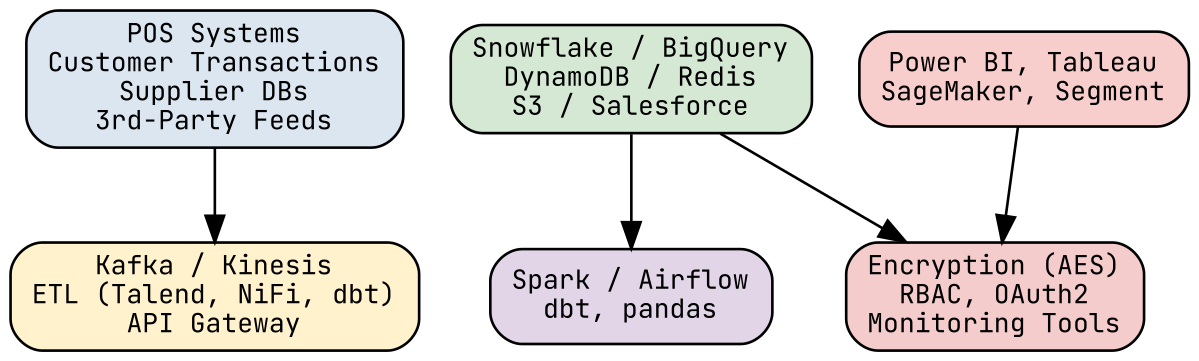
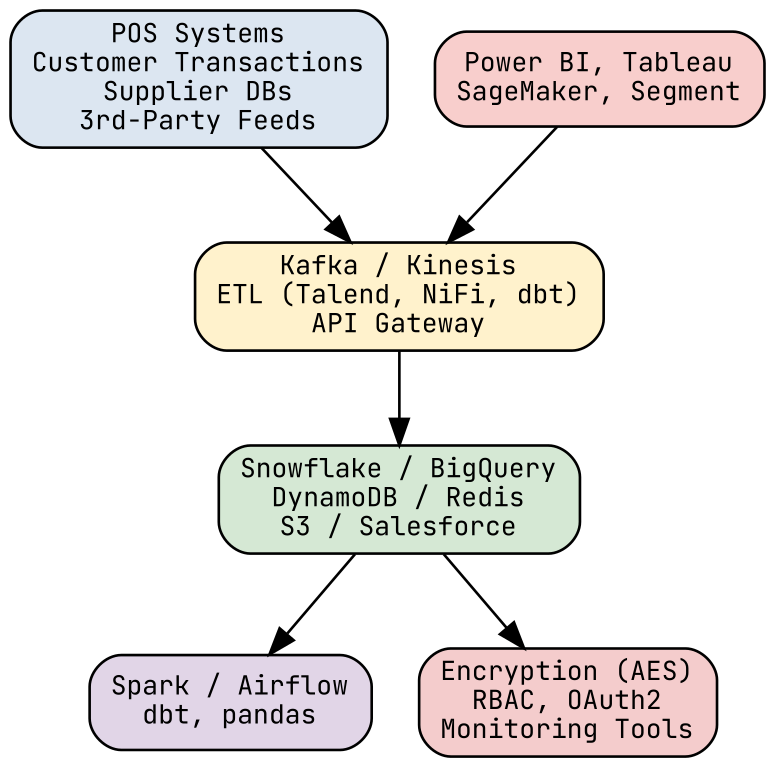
(1012, 171) -> (512, 175)
none -> (399, 385)
